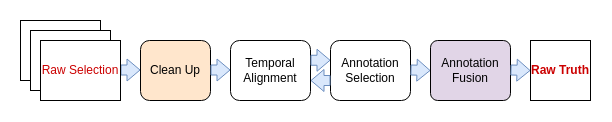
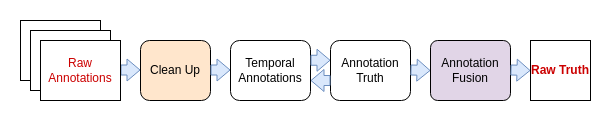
(81, 71) -> (81, 71)
(271, 71) -> (271, 71)
(371, 71) -> (371, 71)
